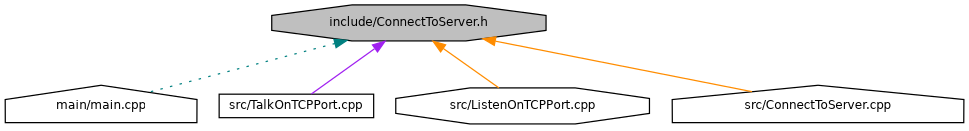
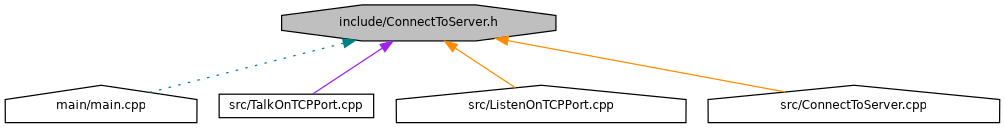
(523, 106) -> (541, 106)
